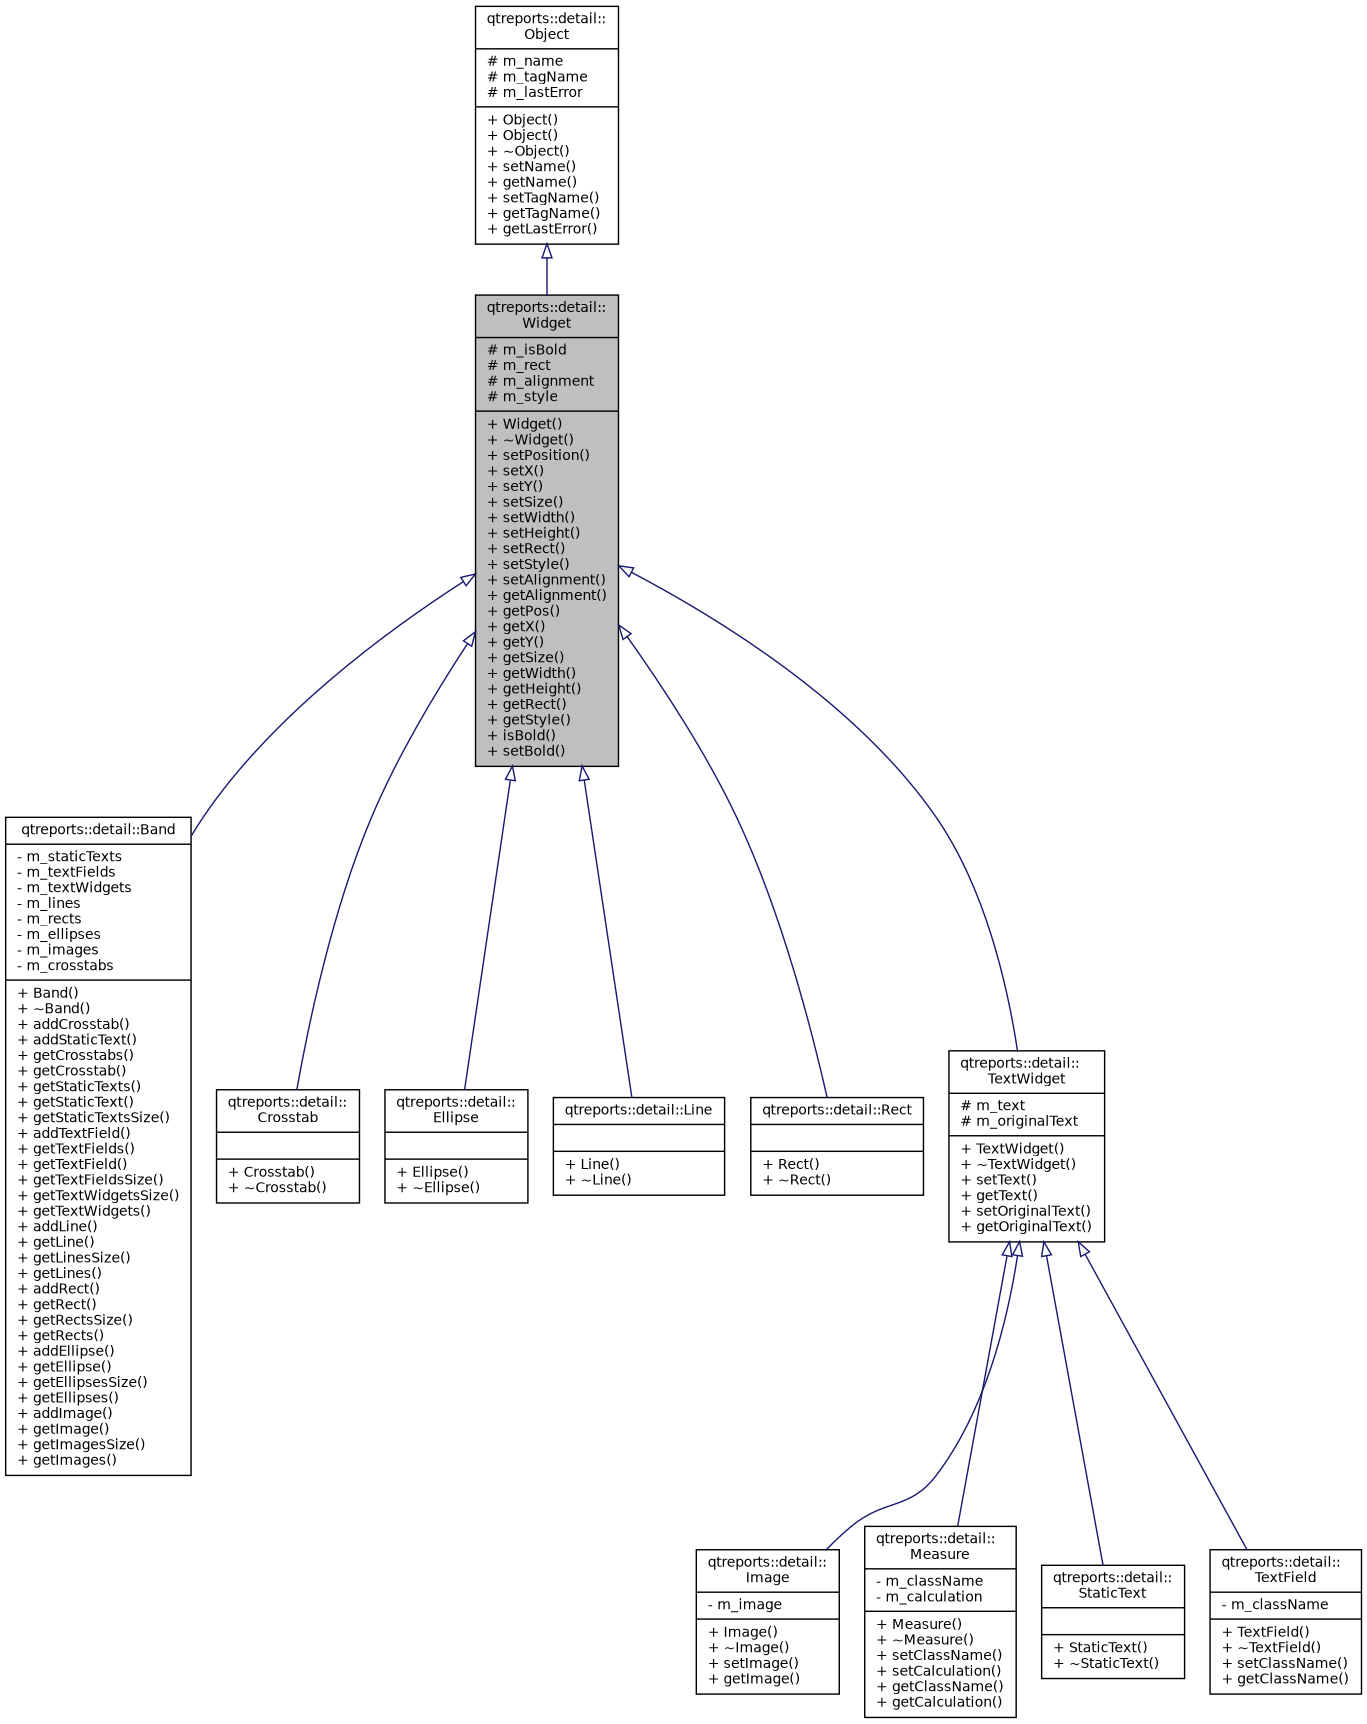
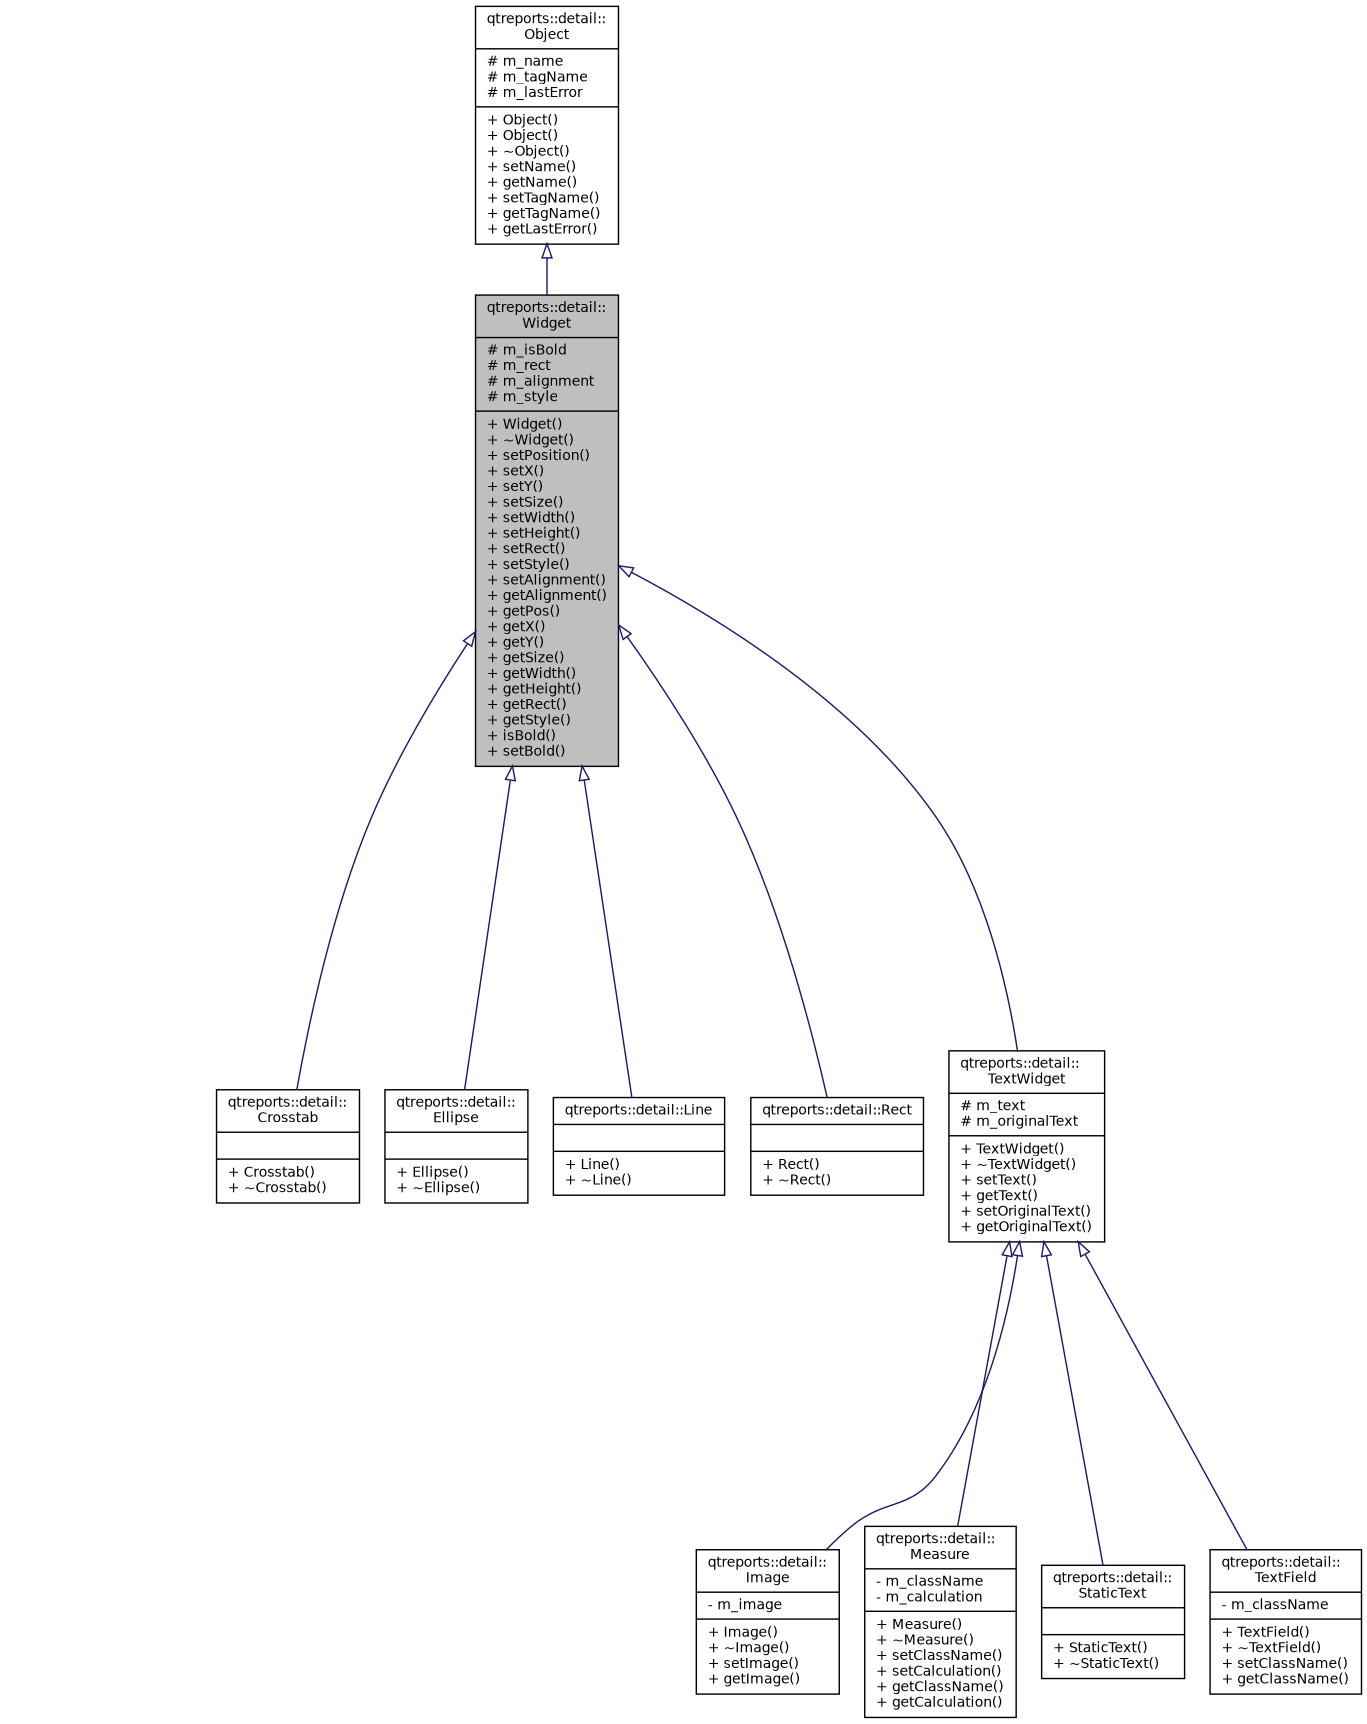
(98, 1146) -> none
